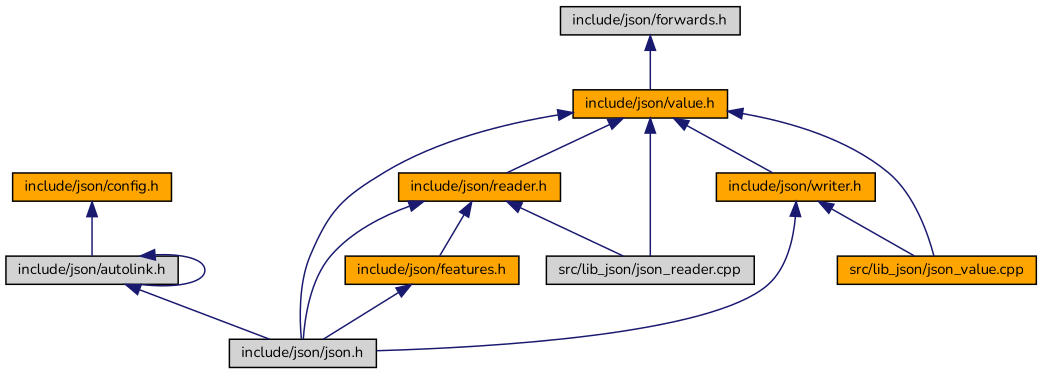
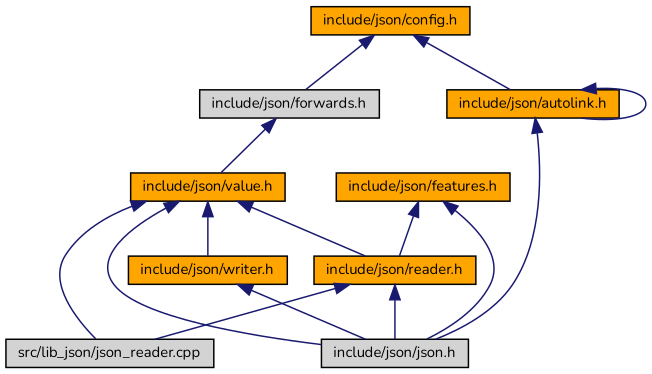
none -> (334, 67)
(452, 235) -> (406, 236)
(92, 270) -> (533, 104)
(937, 270) -> none
